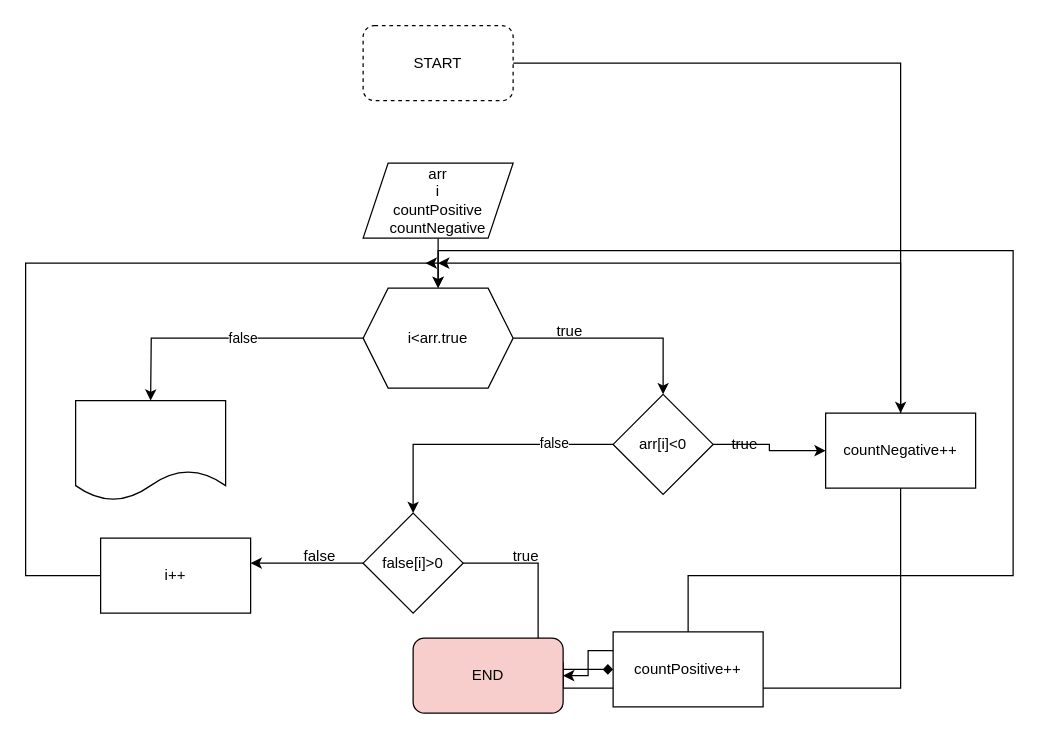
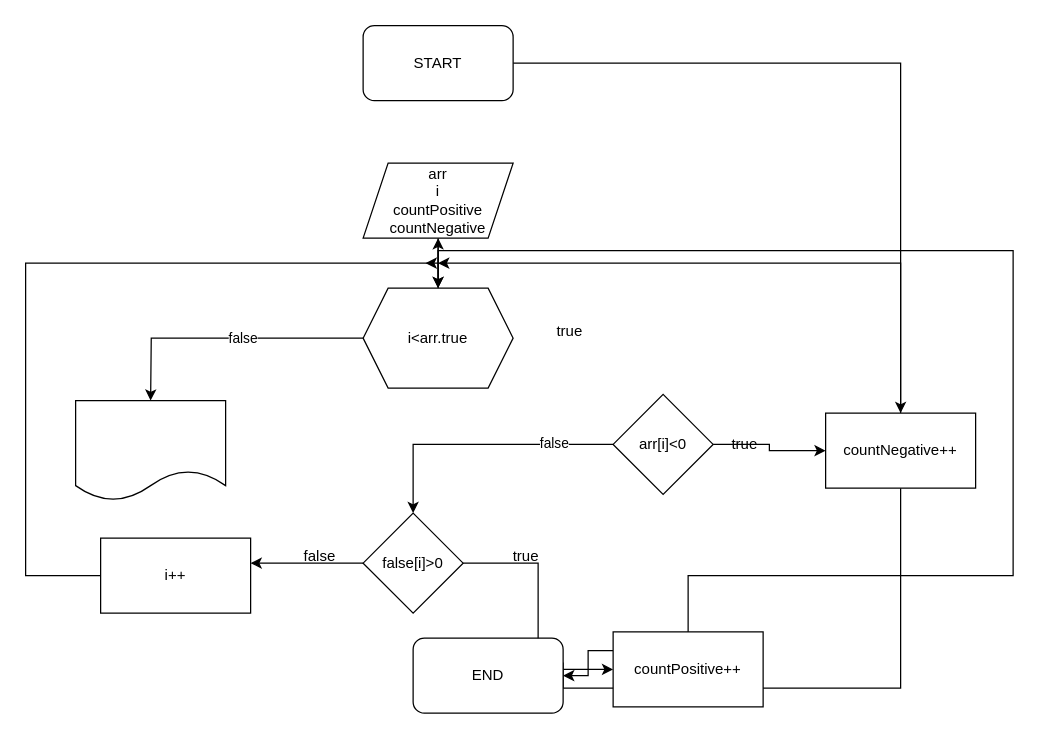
(438, 63) -> (438, 63)
(612, 338) -> (438, 287)
(602, 669) -> (603, 669)
(488, 676) -> (488, 676)
